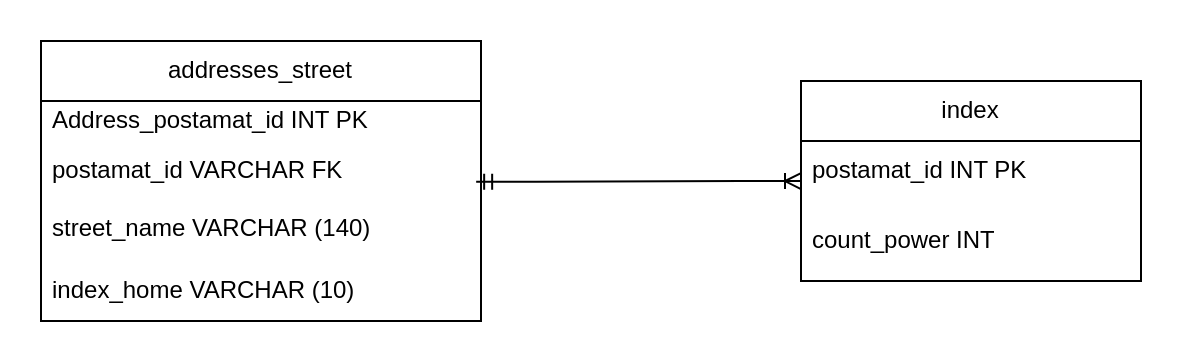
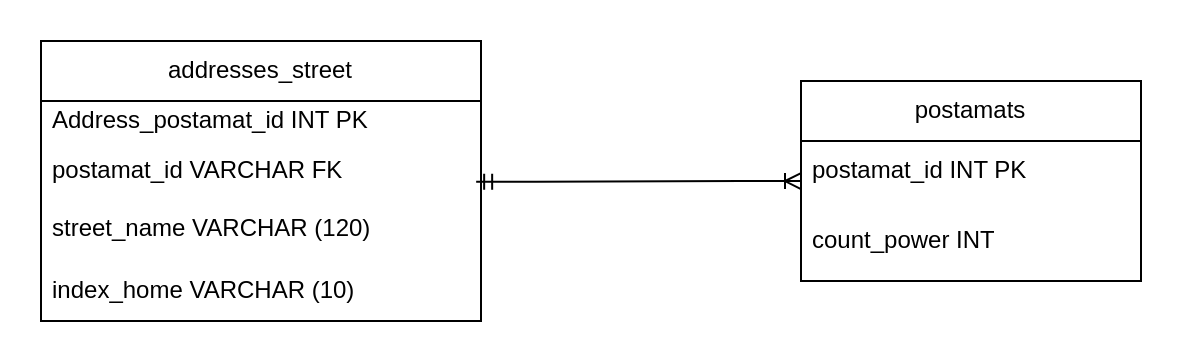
(971, 111) -> (971, 111)
(215, 229) -> (215, 229)
